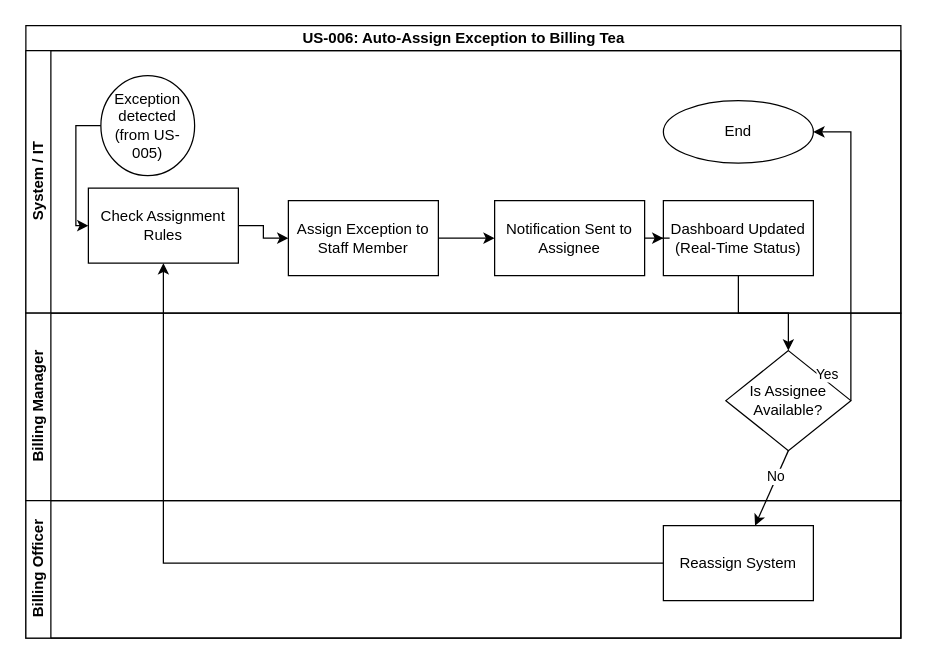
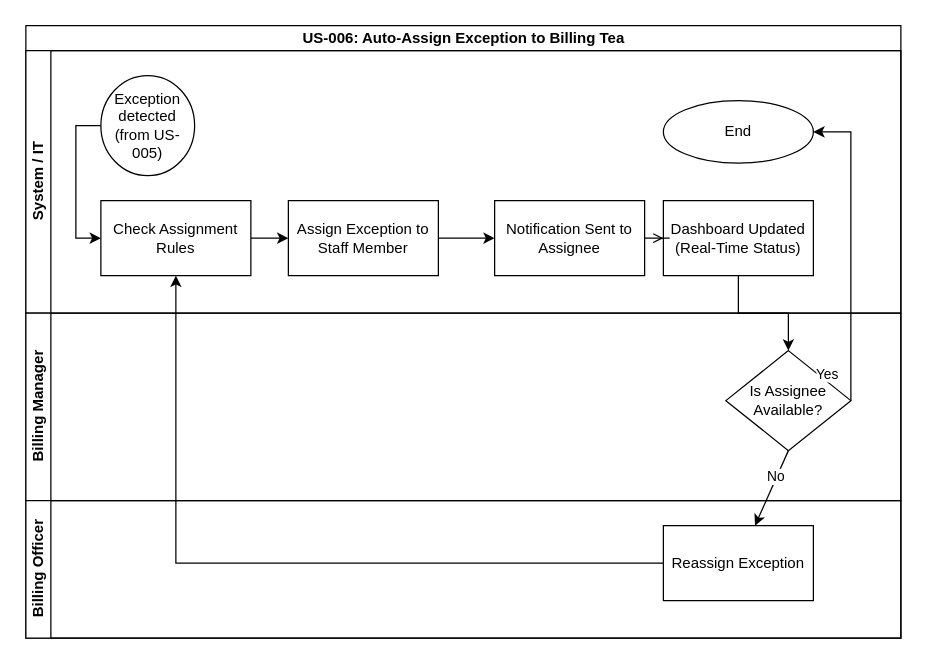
(163, 226) -> (176, 238)
(653, 238) -> (655, 238)
(738, 563) -> (738, 563)
